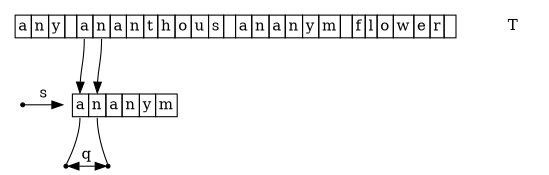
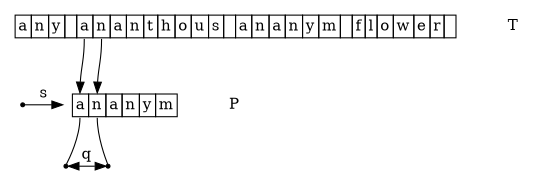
none -> (234, 105)
